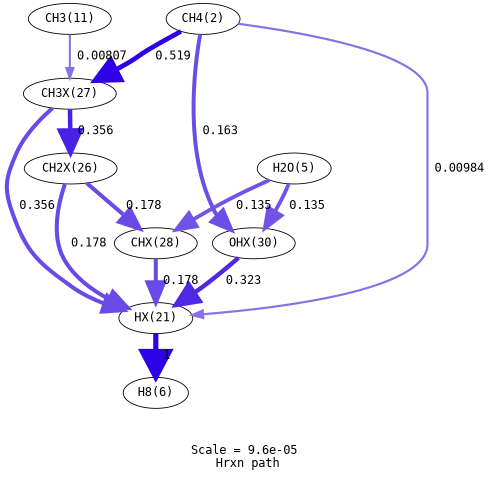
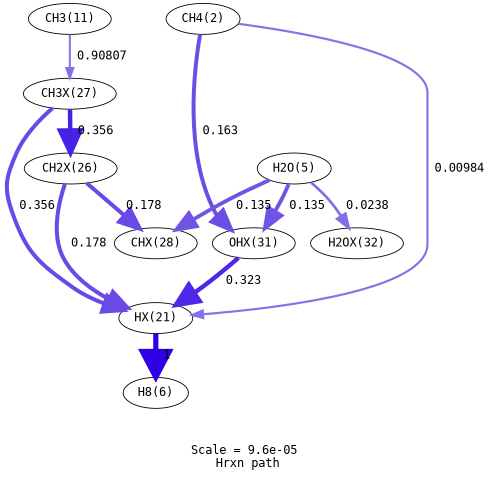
(148, 50) -> none
(99, 56) -> (99, 56)
(254, 243) -> (254, 243)
none -> (357, 243)
(156, 271) -> none
